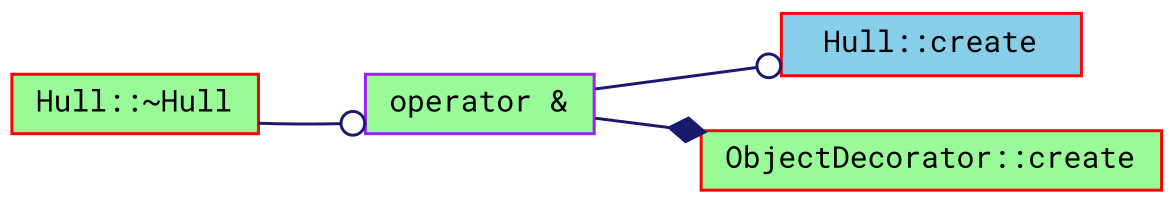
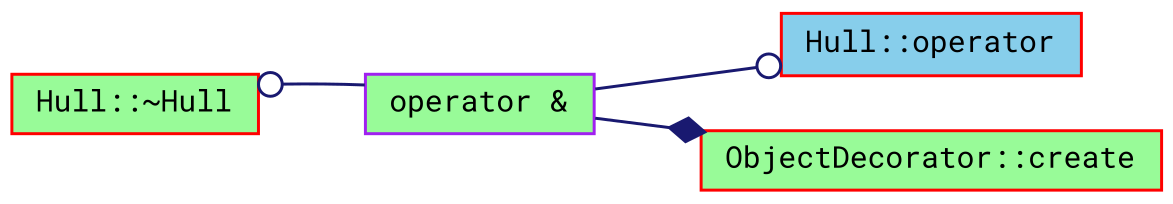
(931, 45) -> (931, 45)
(299, 124) -> (324, 84)
